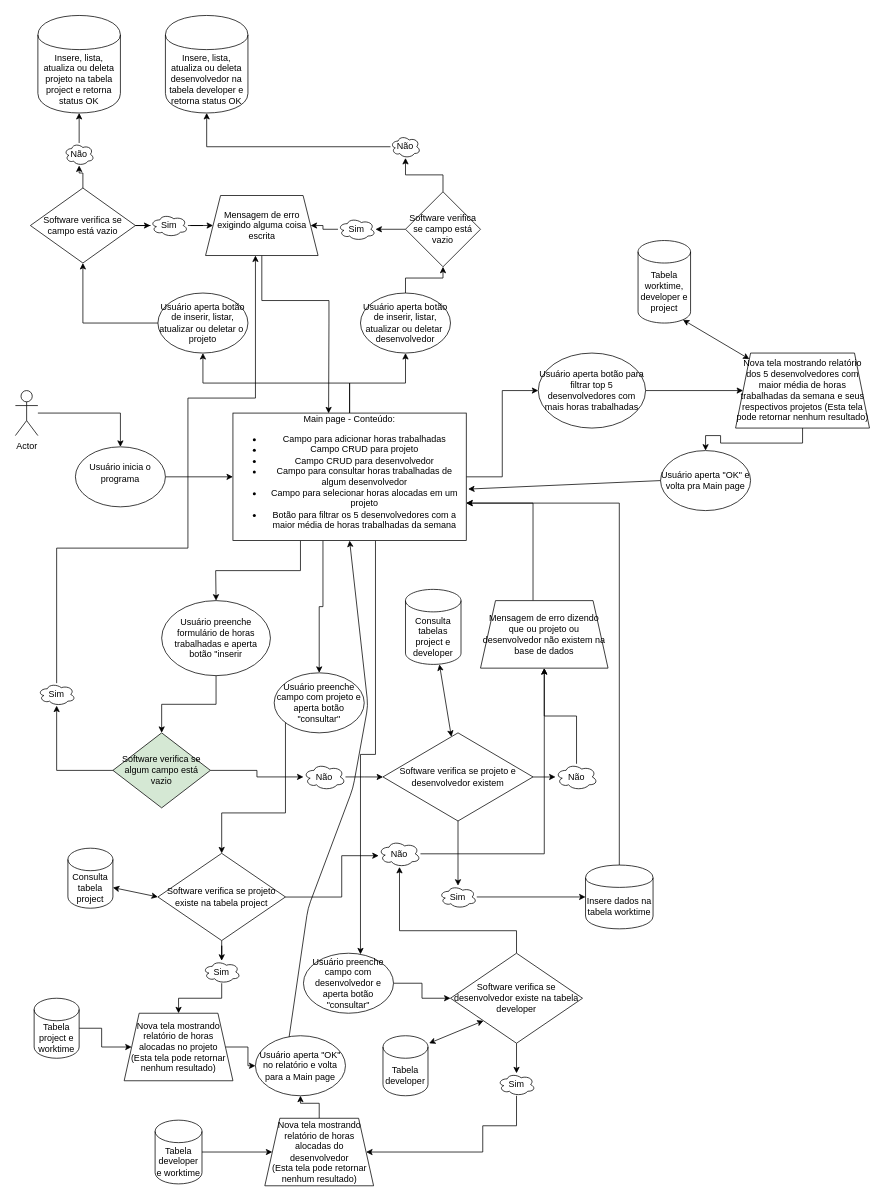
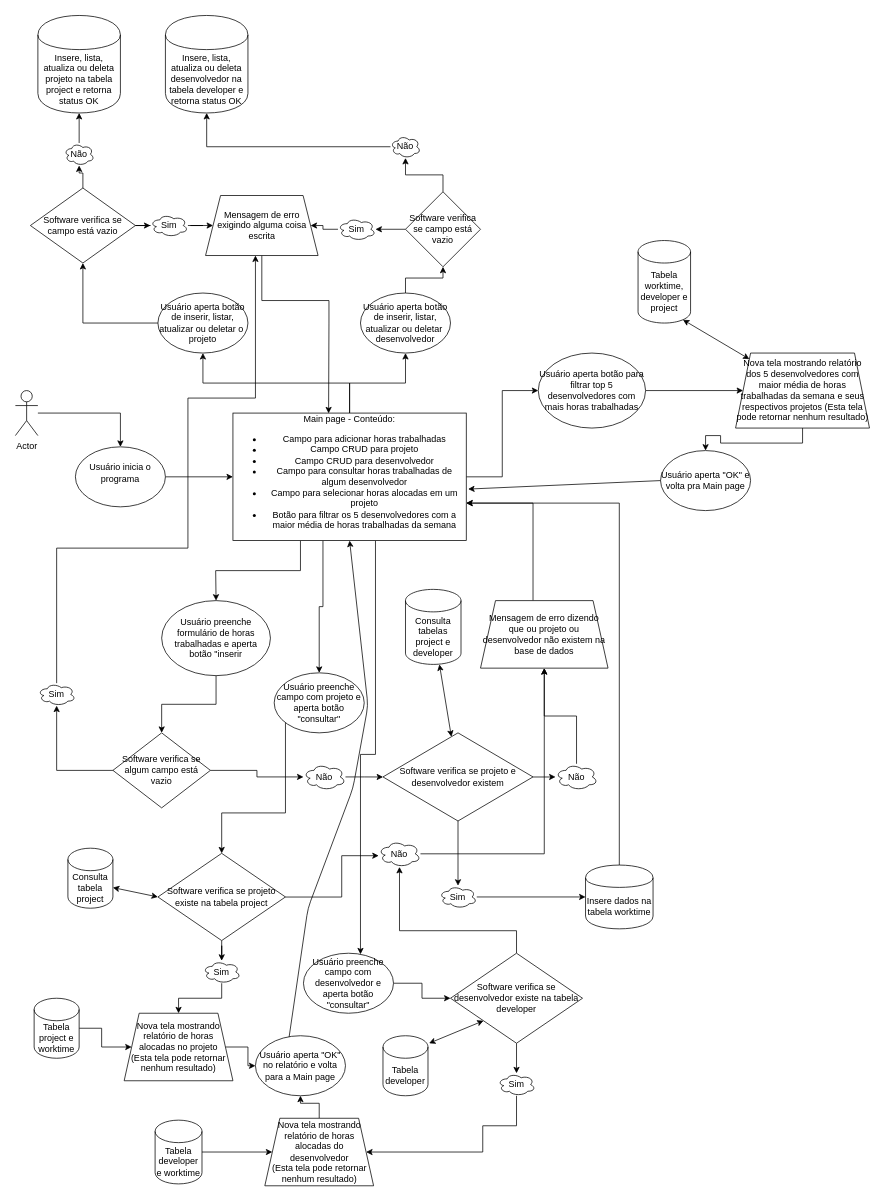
(162, 770) -> (162, 770)
